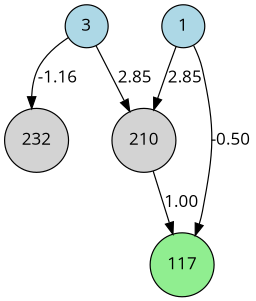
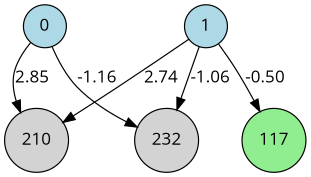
(87, 26) -> (45, 26)
none -> (190, 73)
(185, 78) -> (161, 78)
(161, 197) -> none
